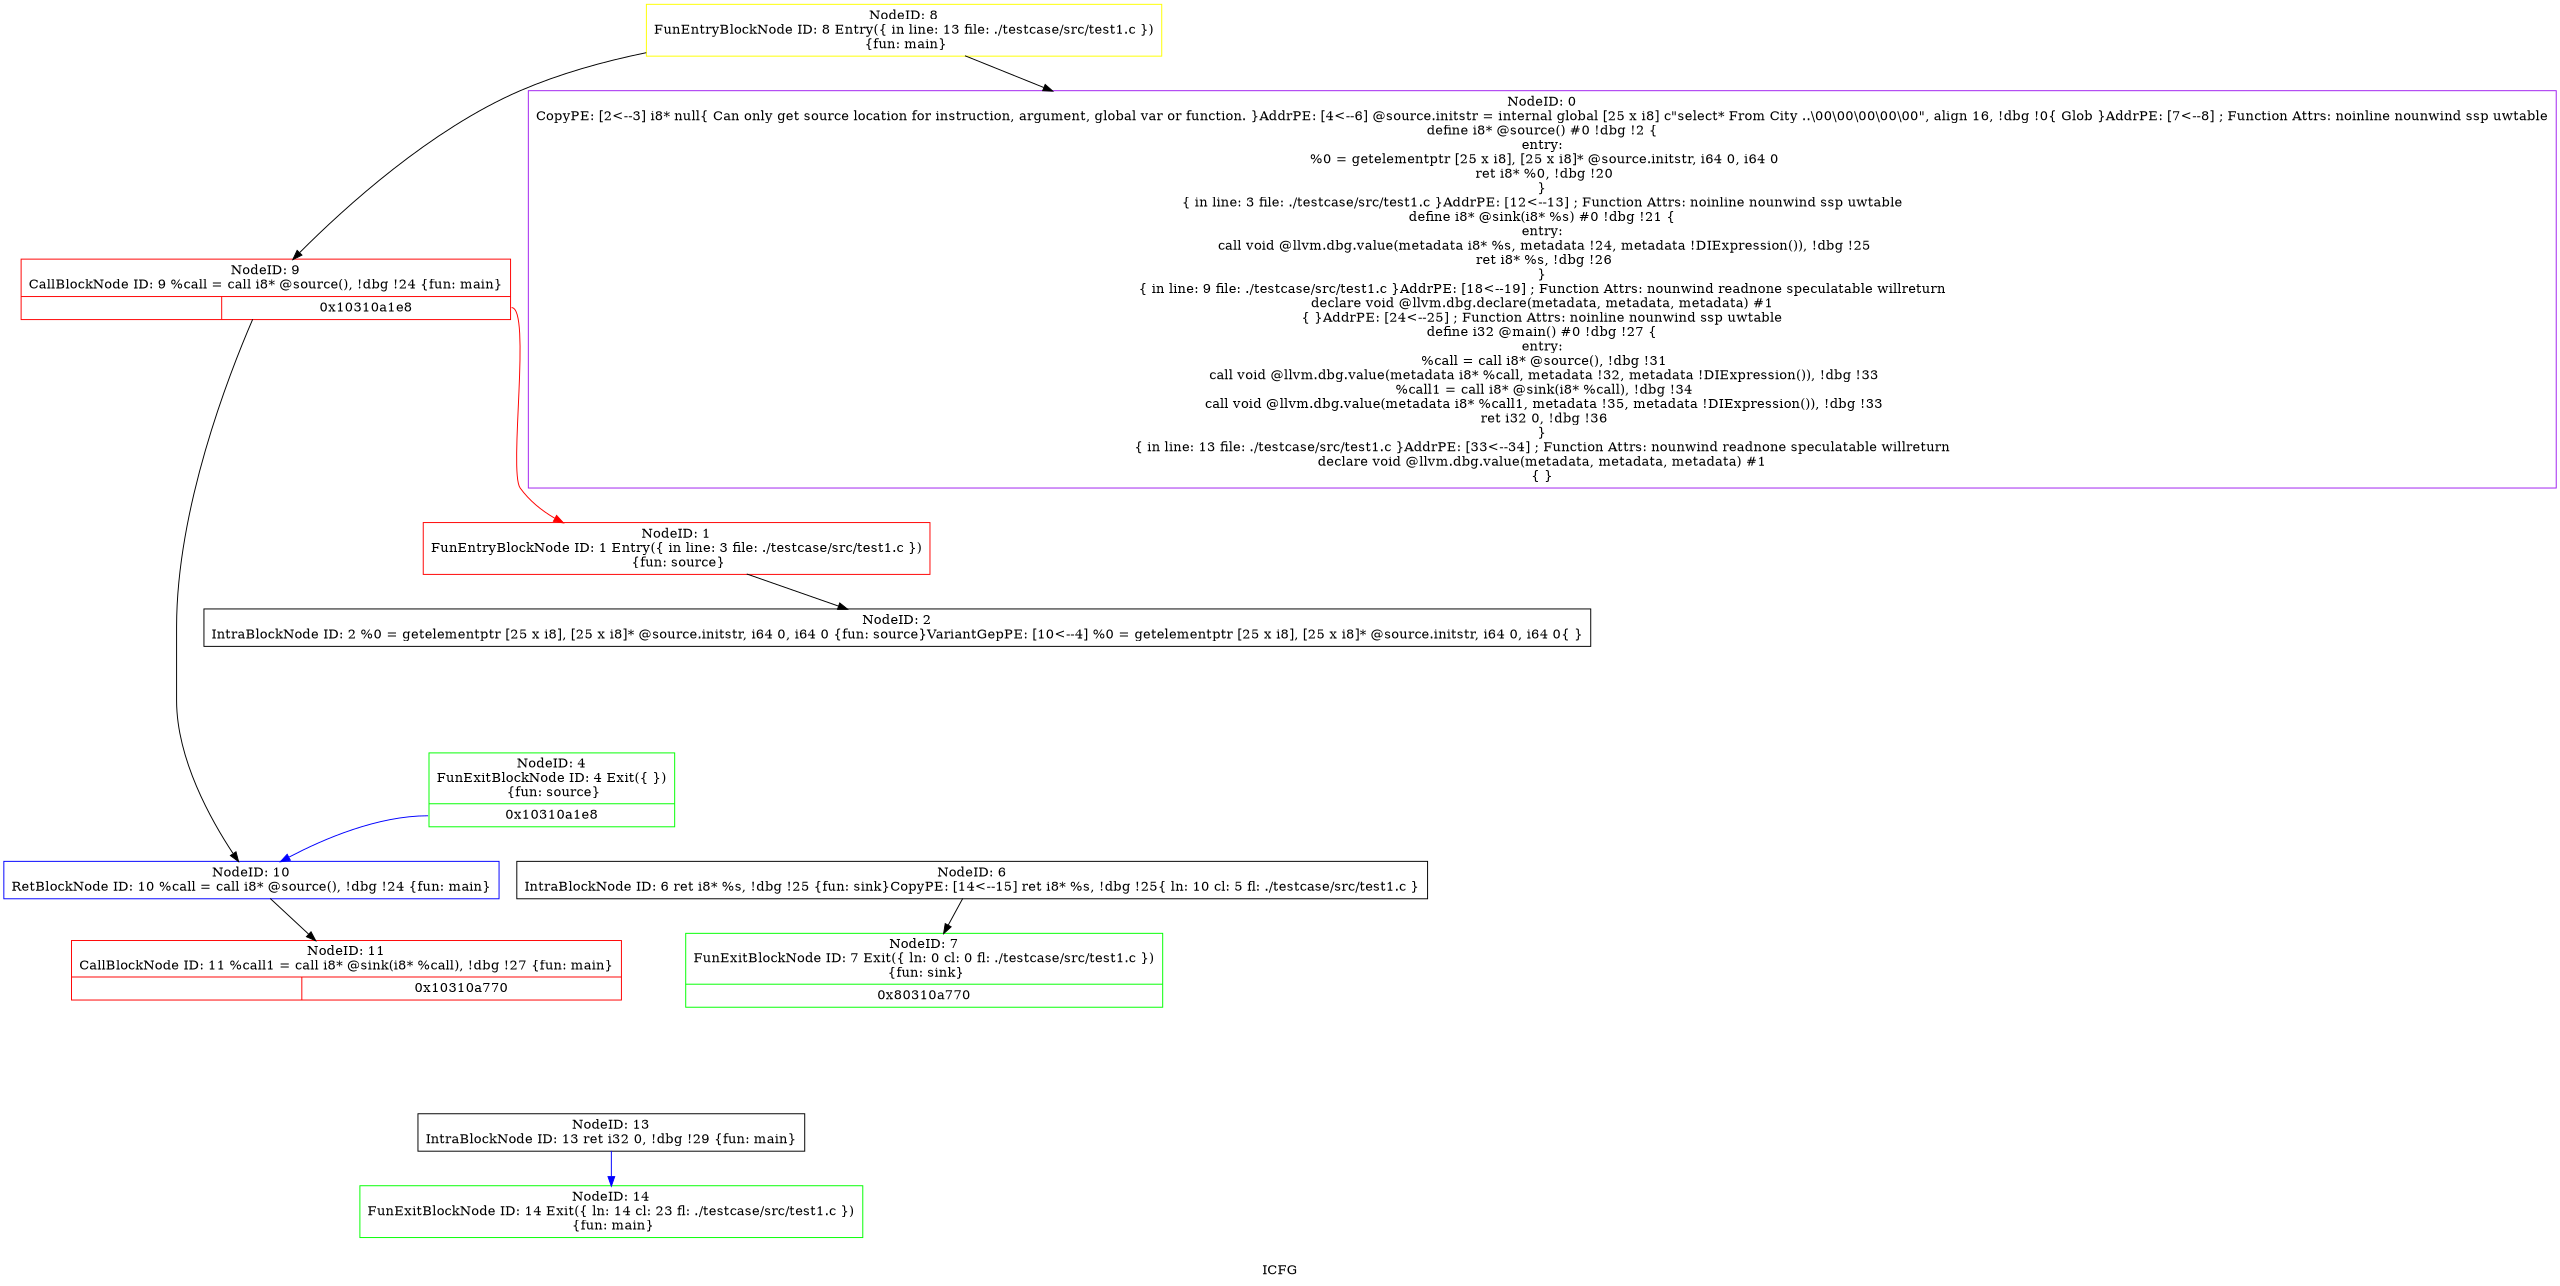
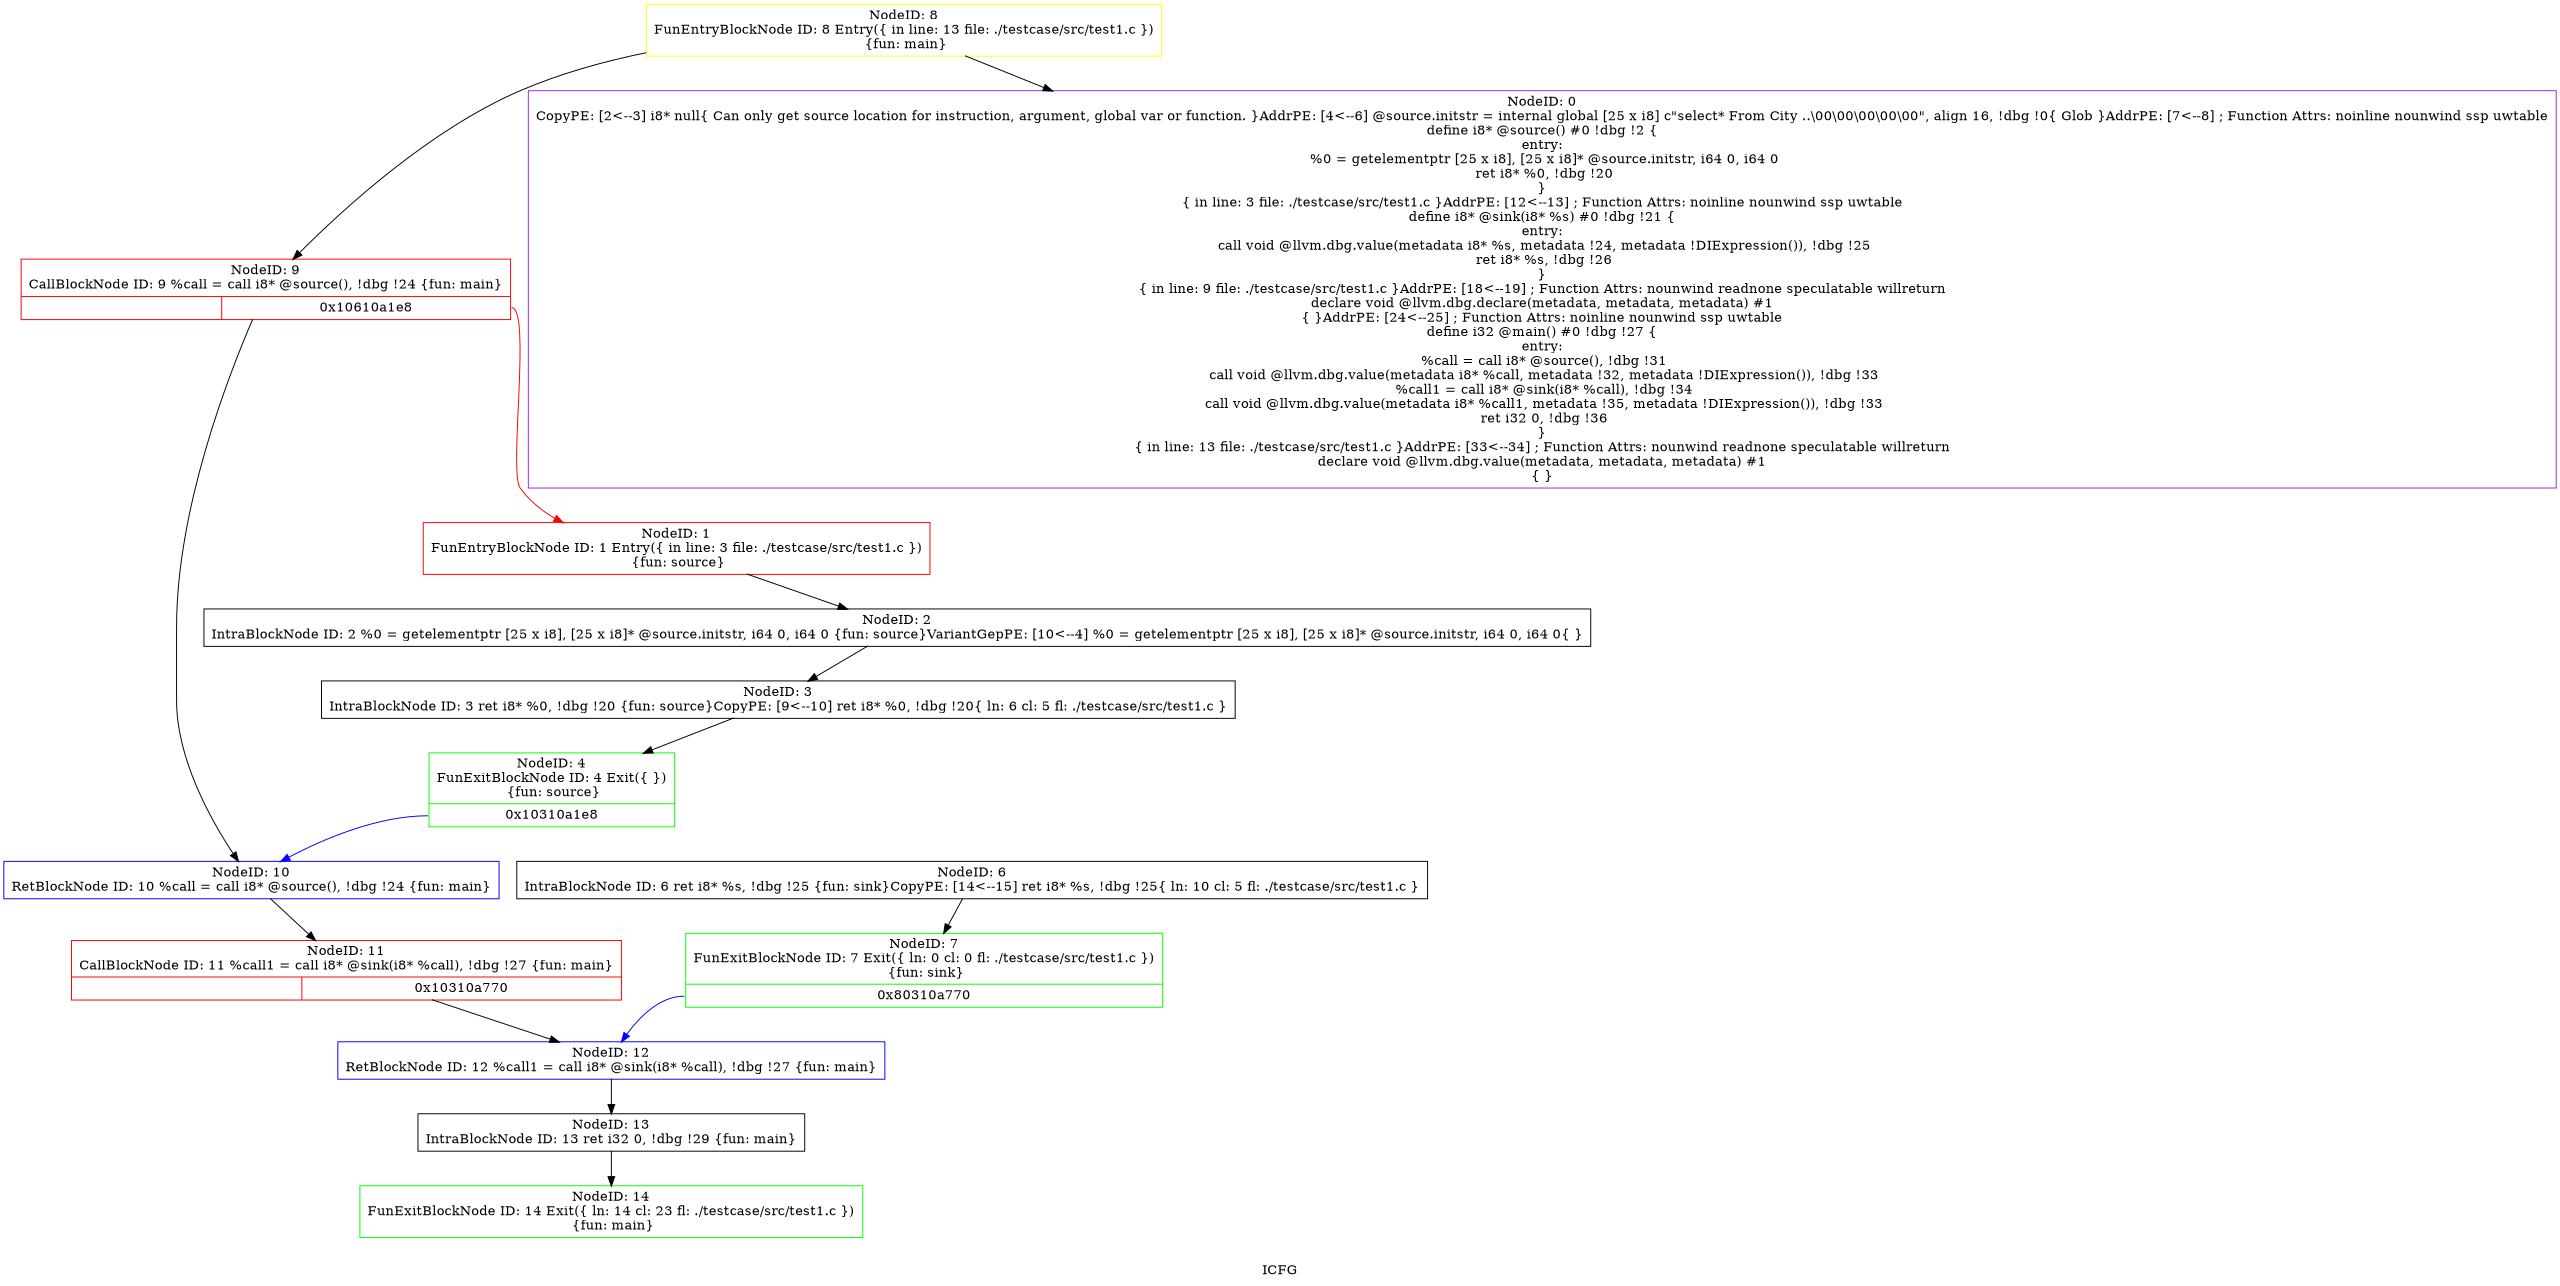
(366, 308) -> (366, 308)
none -> (778, 700)
none -> (611, 1060)
(611, 1164) -> (611, 1164)
